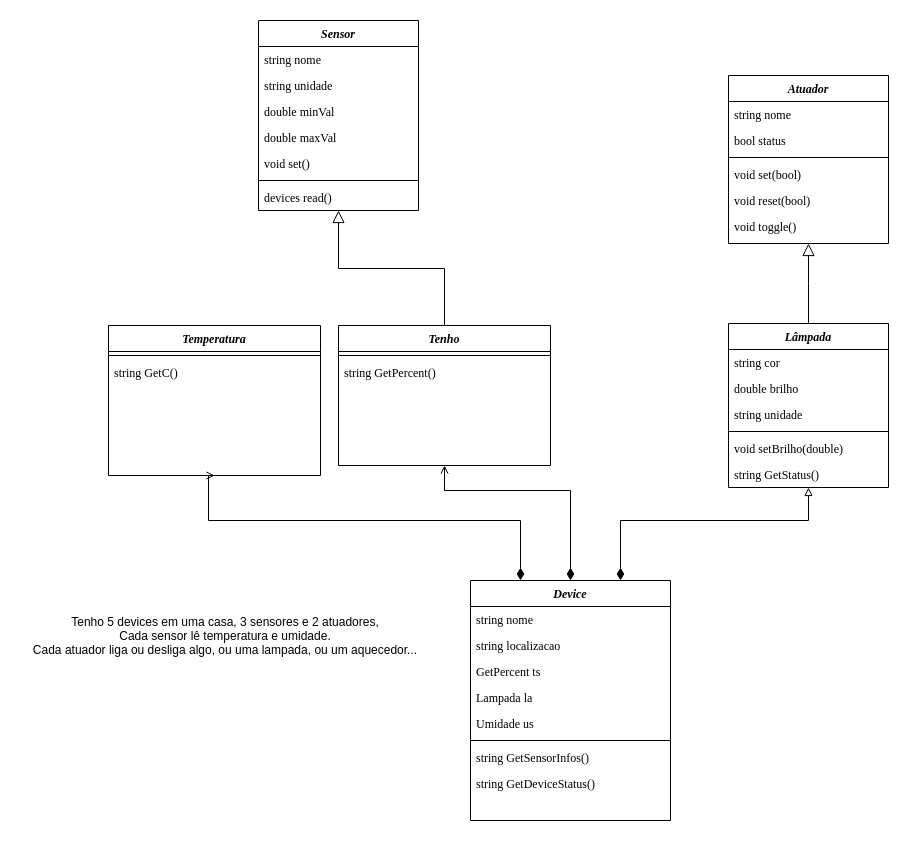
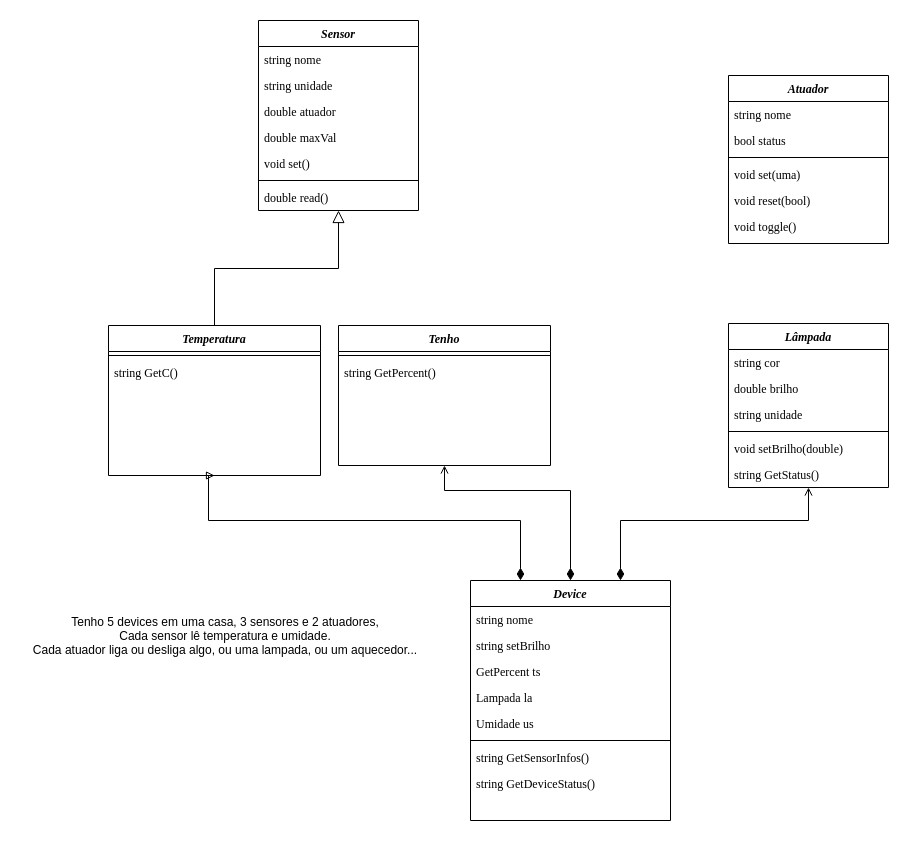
(301, 112) -> (308, 112)
(776, 175) -> (775, 175)
(308, 198) -> (305, 198)
none -> (247, 269)
(421, 269) -> none
(809, 291) -> none
(209, 480) -> (209, 480)
(809, 497) -> (809, 494)
(529, 646) -> (524, 646)
